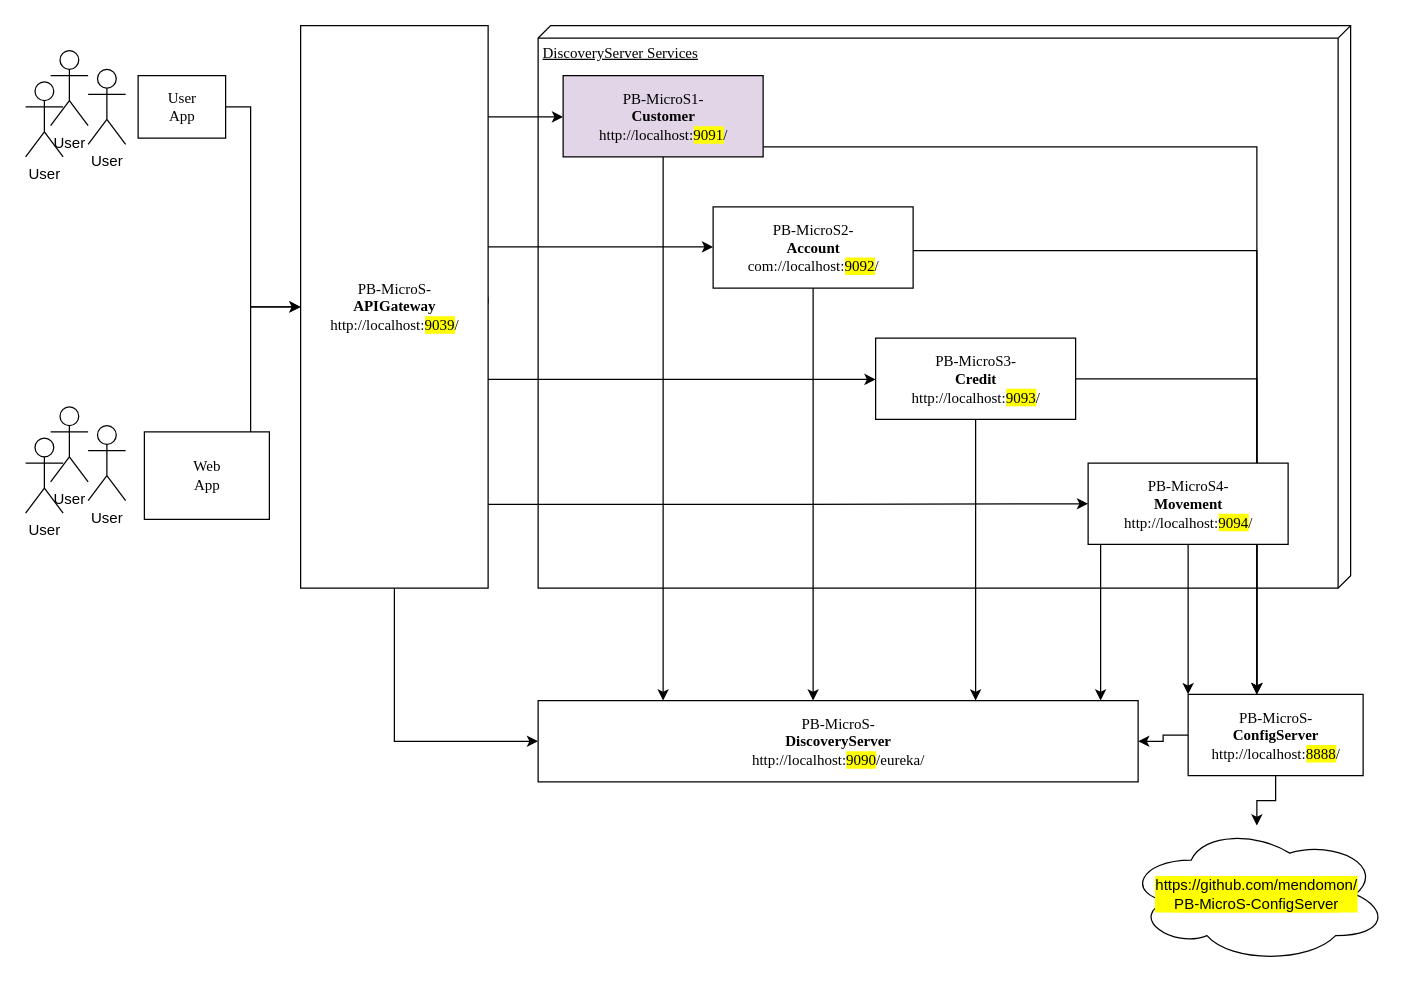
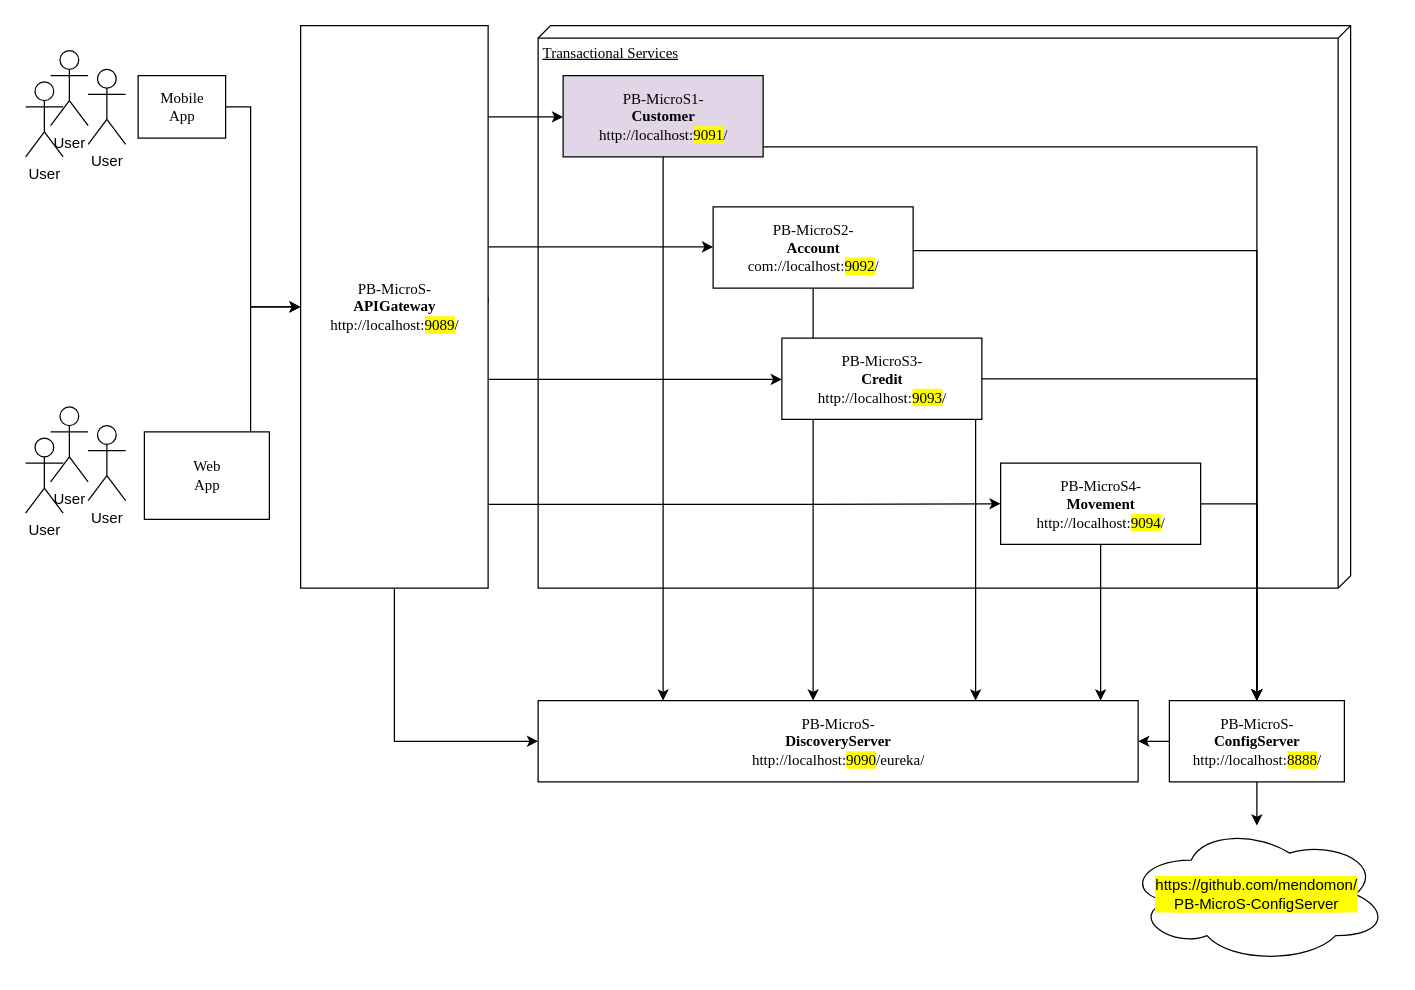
(638, 53) -> (628, 53)
(183, 107) -> (183, 107)
(395, 307) -> (395, 307)
(976, 379) -> (882, 379)
(1188, 504) -> (1101, 504)
(1276, 735) -> (1257, 741)
